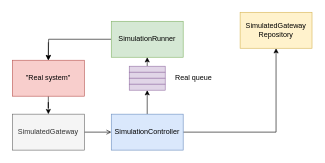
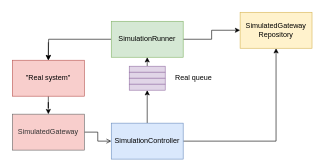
none -> (212, 36)
(48, 132) -> (48, 132)
(147, 132) -> (147, 141)
